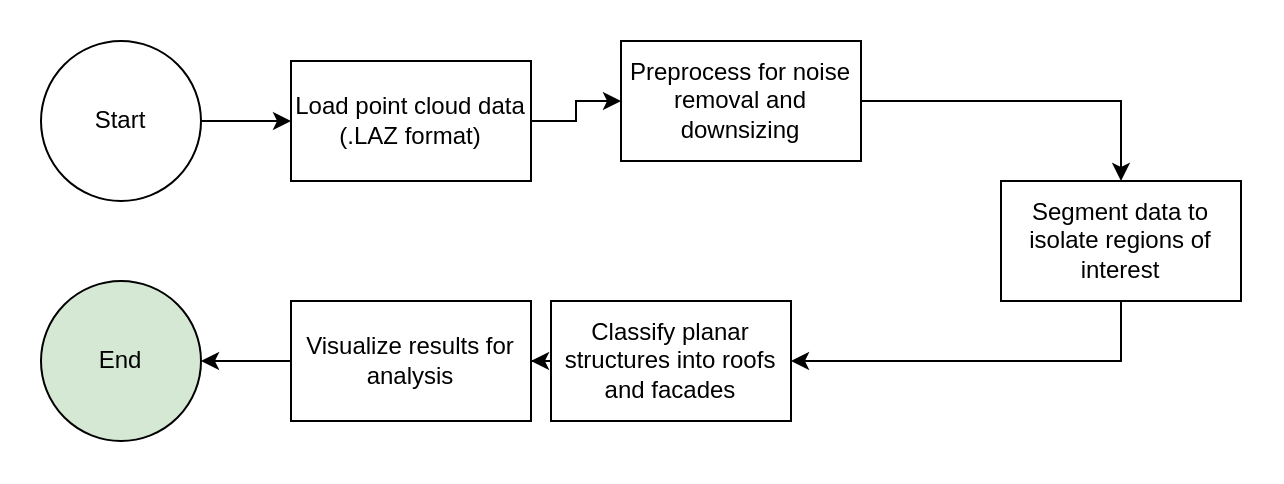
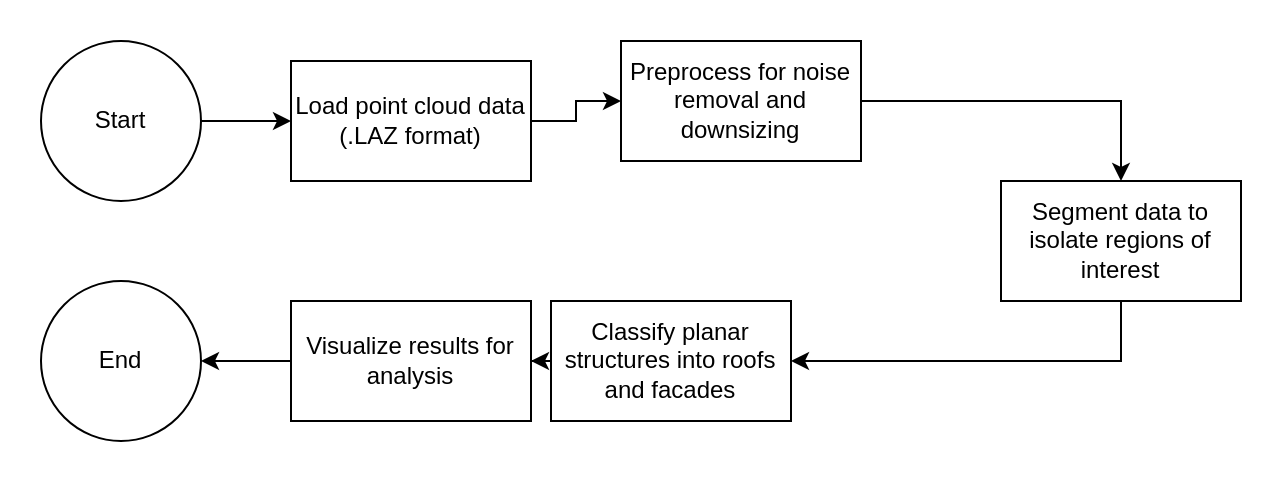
(121, 361) -> (121, 361)
